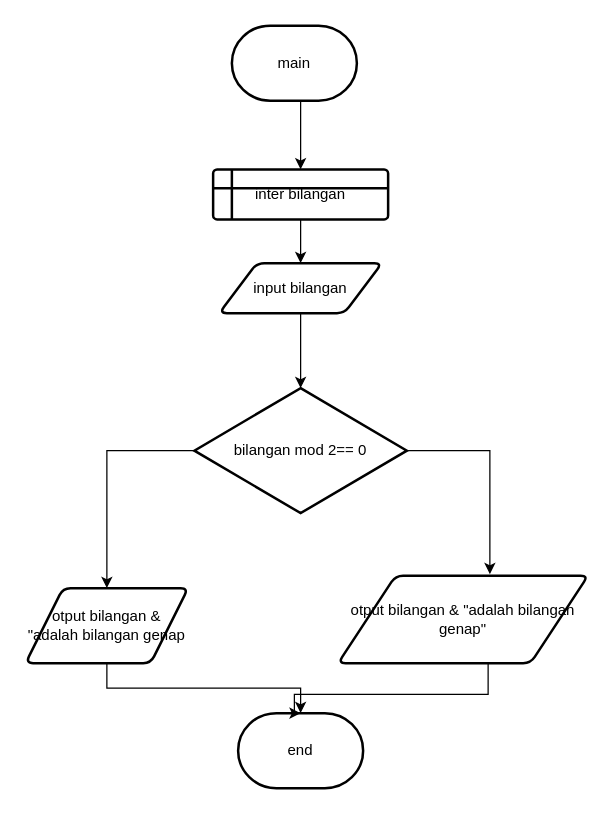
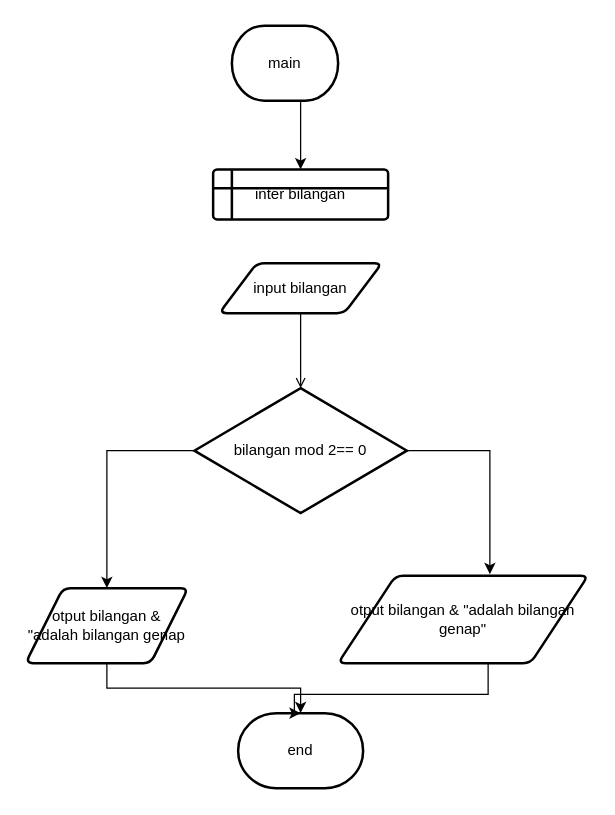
(294, 63) -> (285, 63)
(301, 237) -> none
(301, 378) -> (301, 380)
